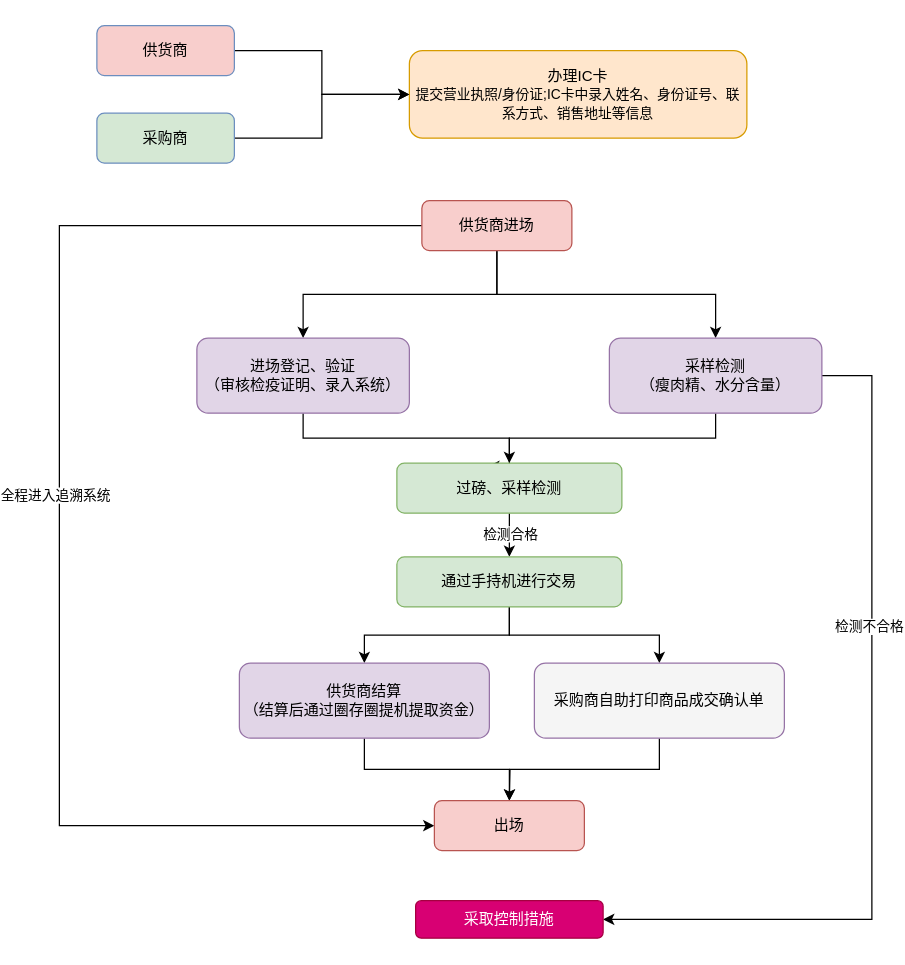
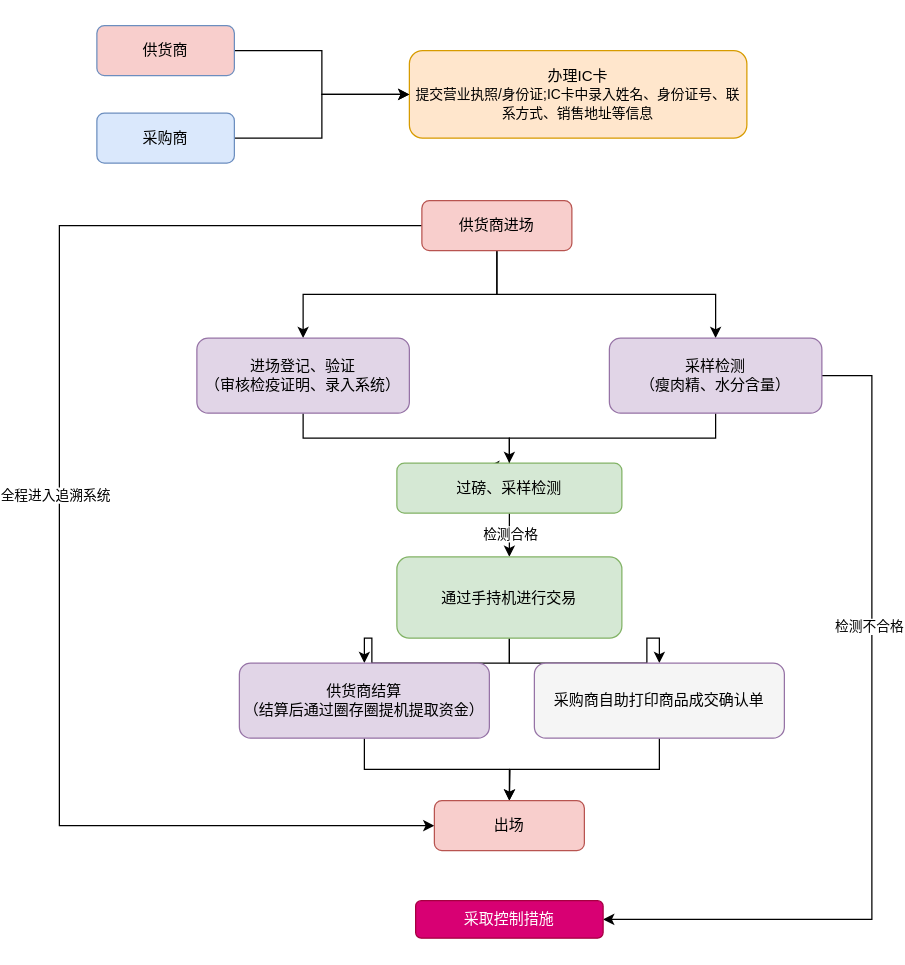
(166, 138) -> (166, 138)
(509, 582) -> (509, 598)
